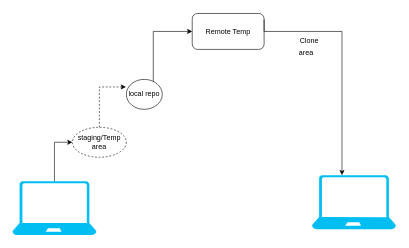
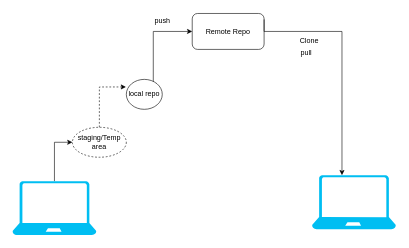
none -> (162, 21)
(228, 32) -> (228, 32)
(307, 53) -> (307, 53)
